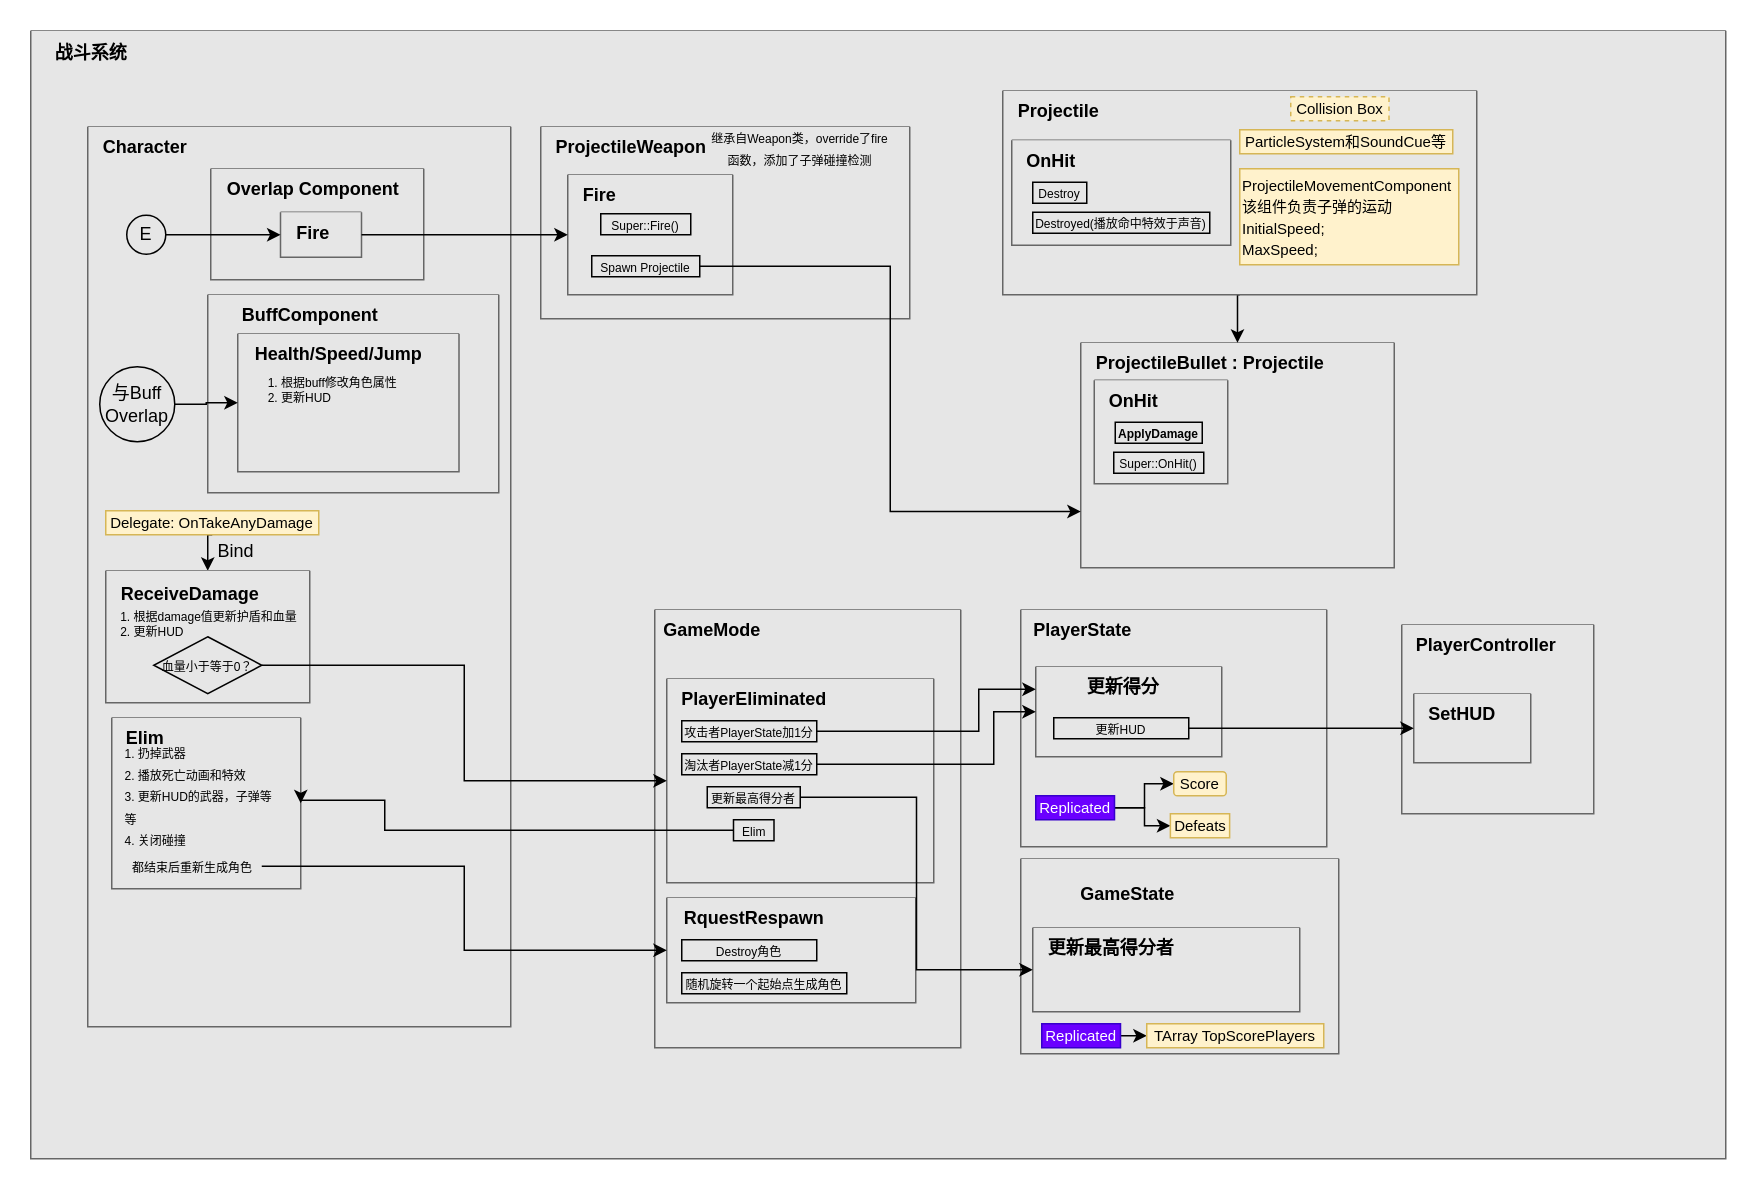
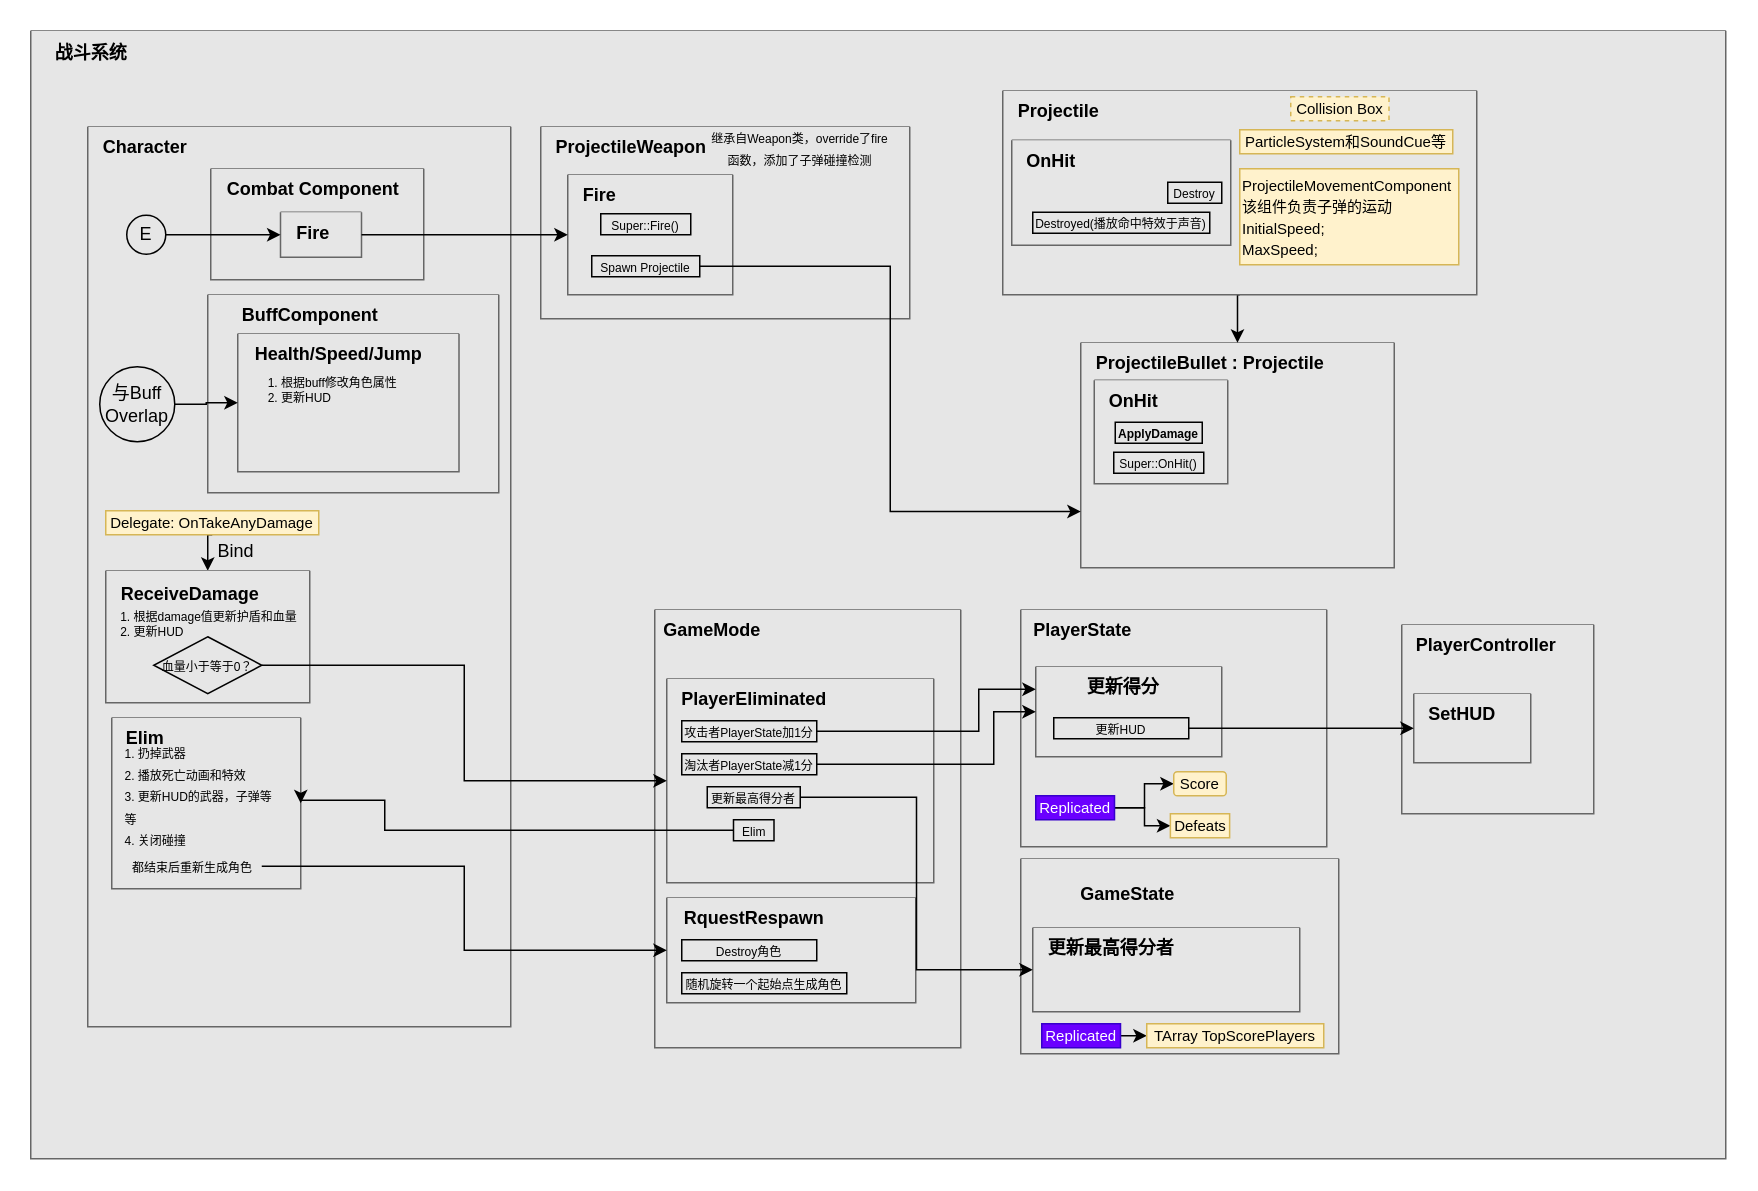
(314, 190) -> (314, 190)
(1060, 193) -> (1195, 193)
